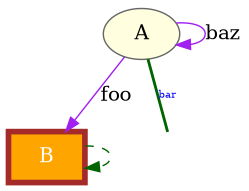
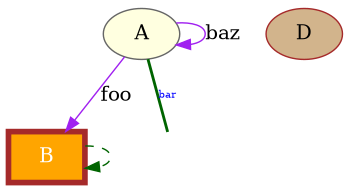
none -> (304, 34)
